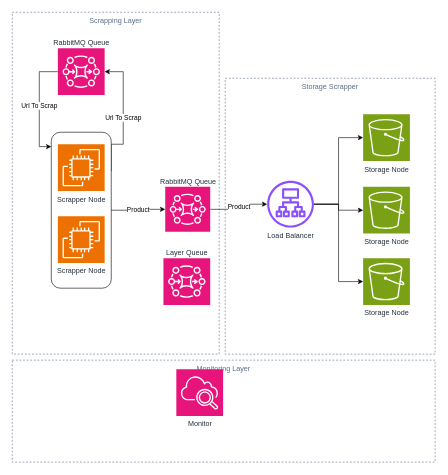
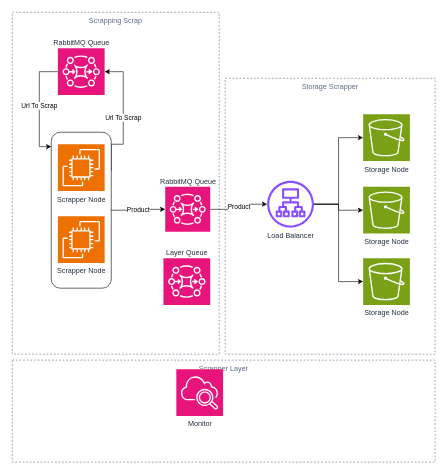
(116, 21) -> (116, 21)
(224, 369) -> (224, 369)
